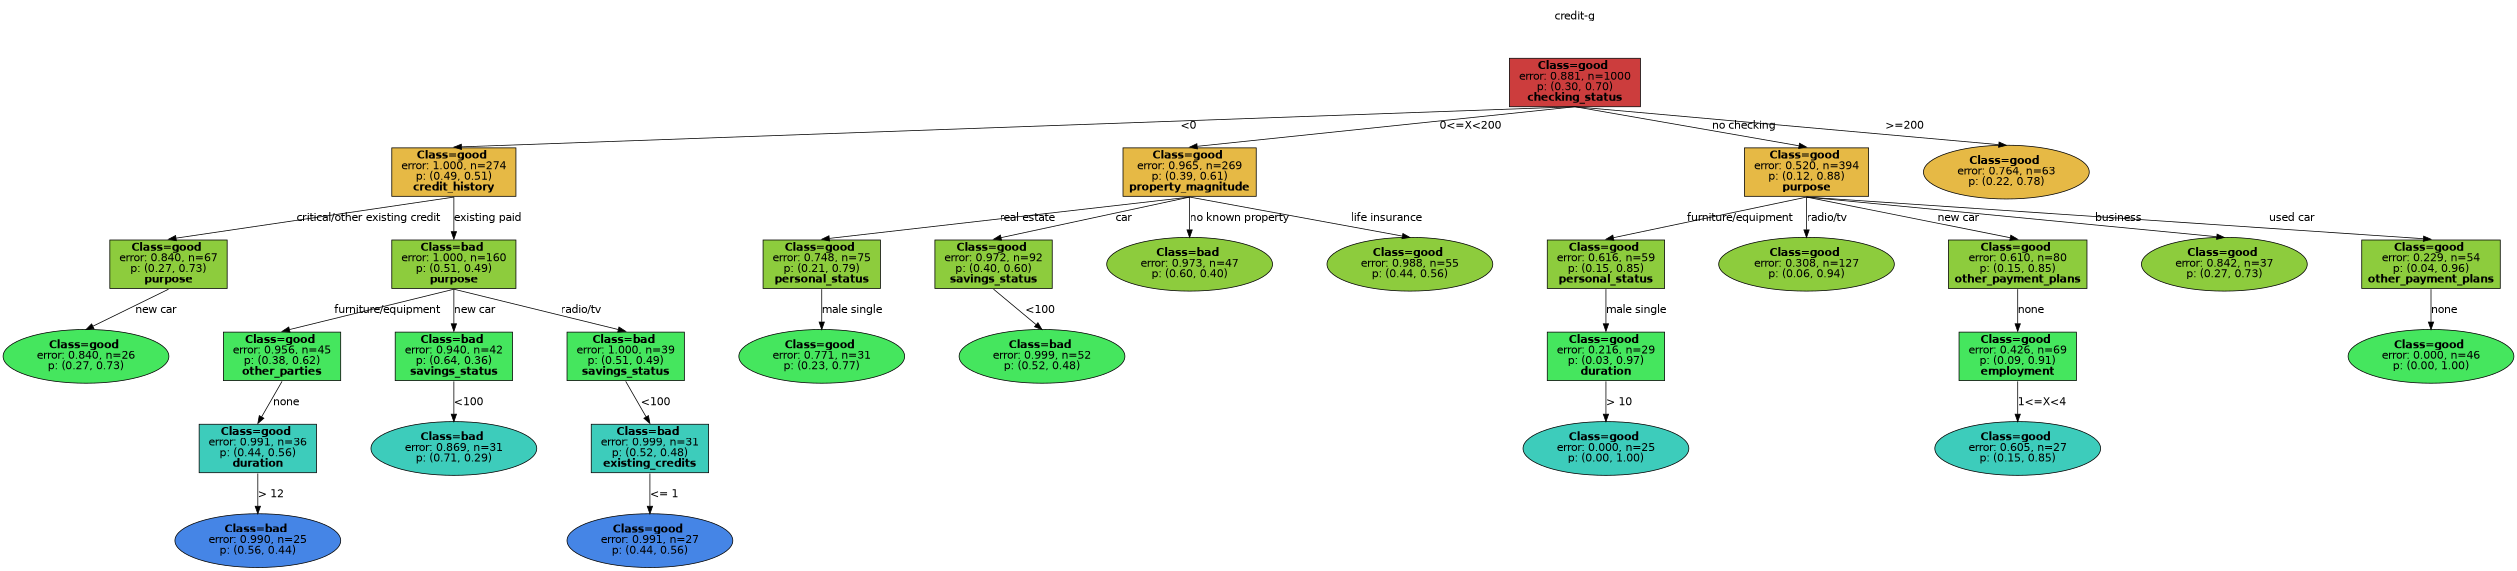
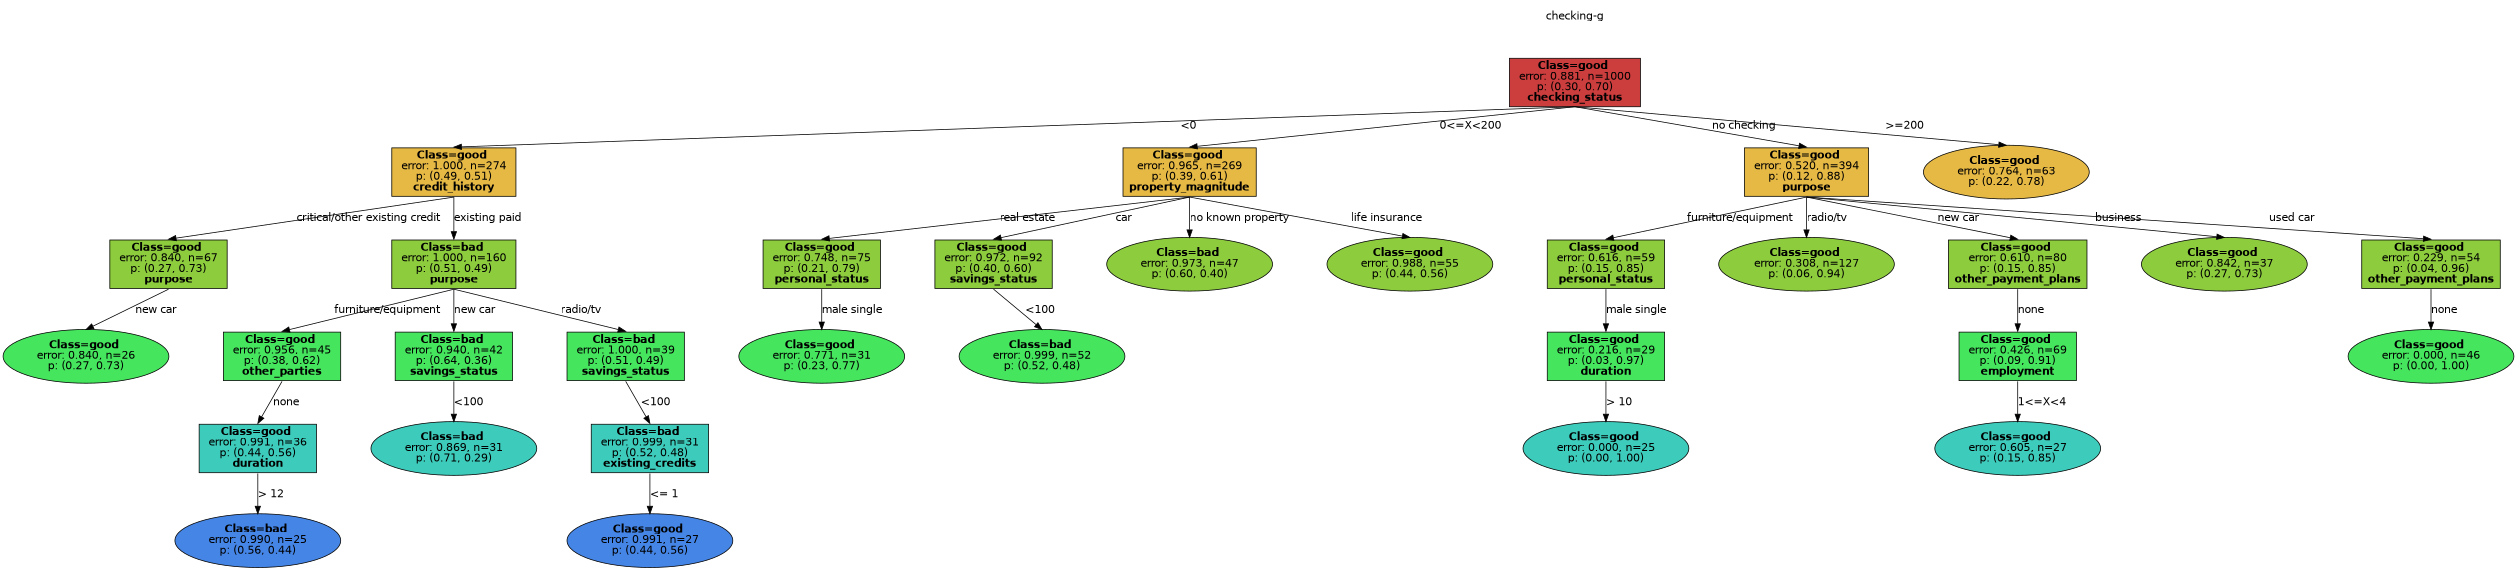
(1575, 17) -> (1575, 17)
